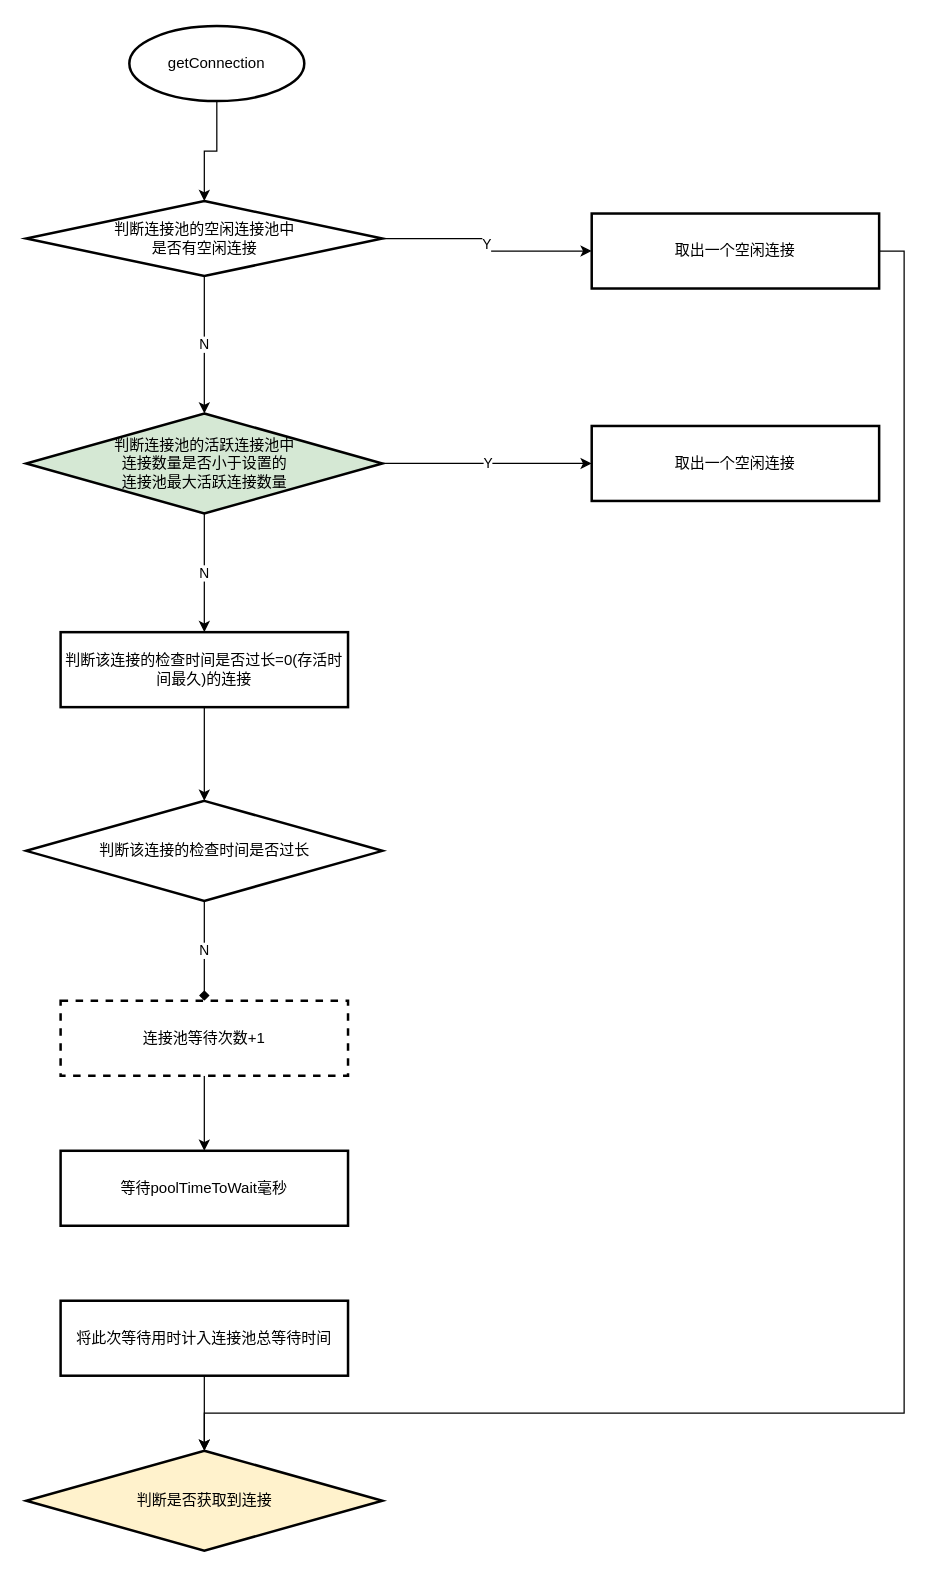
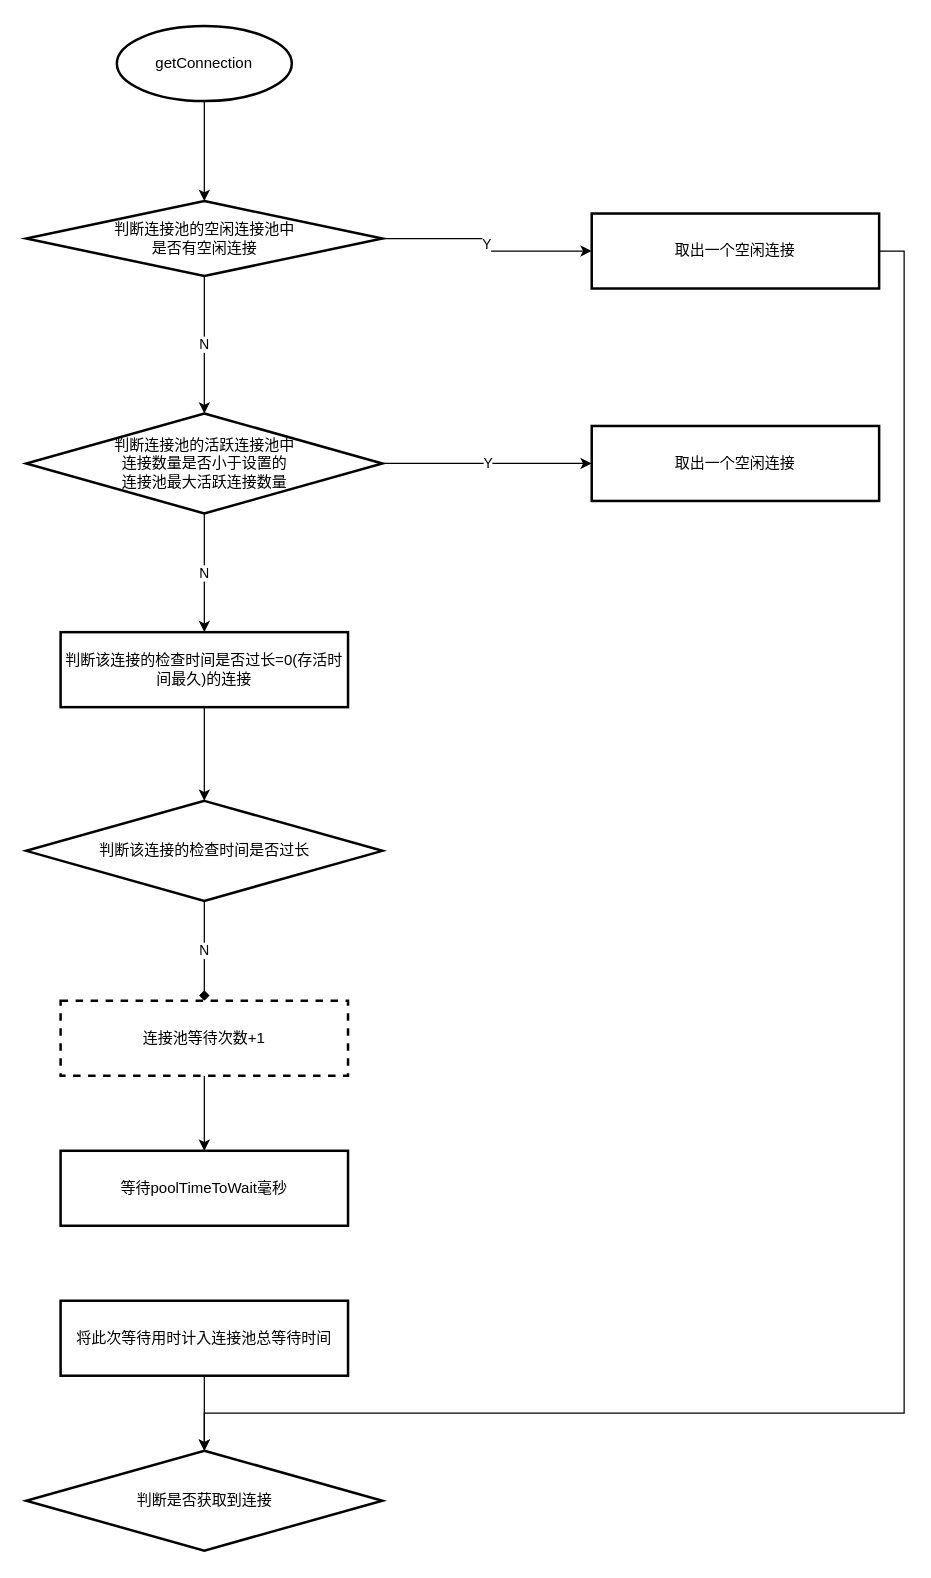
(217, 63) -> (204, 63)
(204, 463) -> (204, 463)
(204, 1501) -> (204, 1501)
